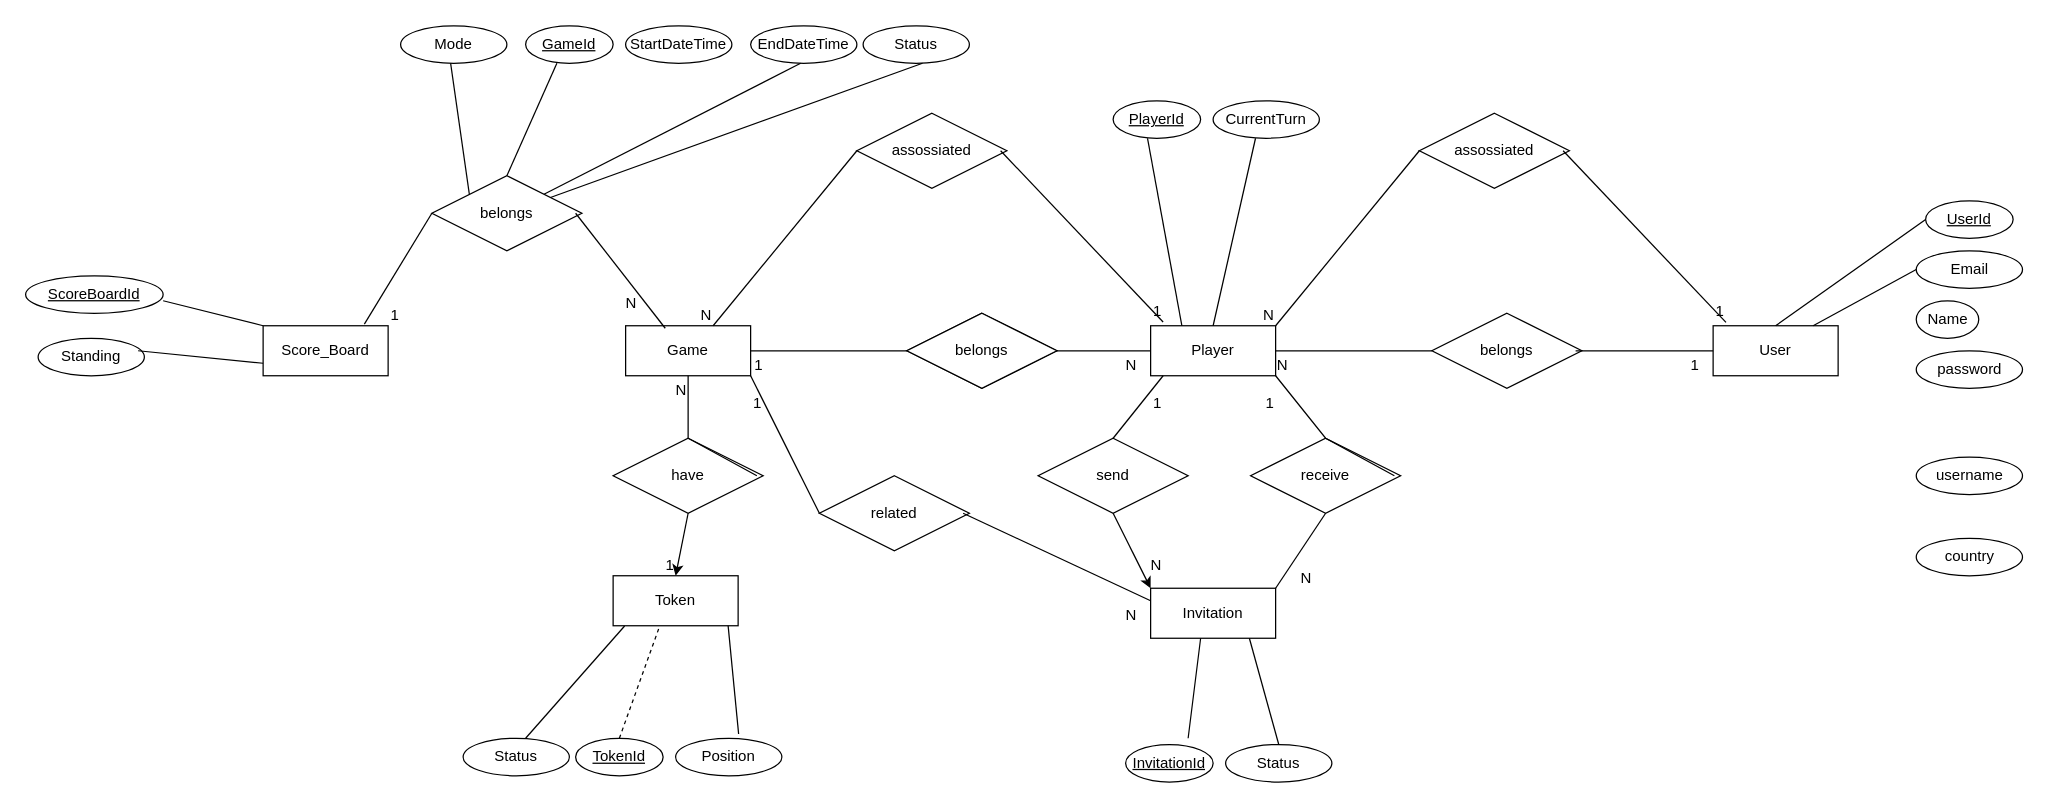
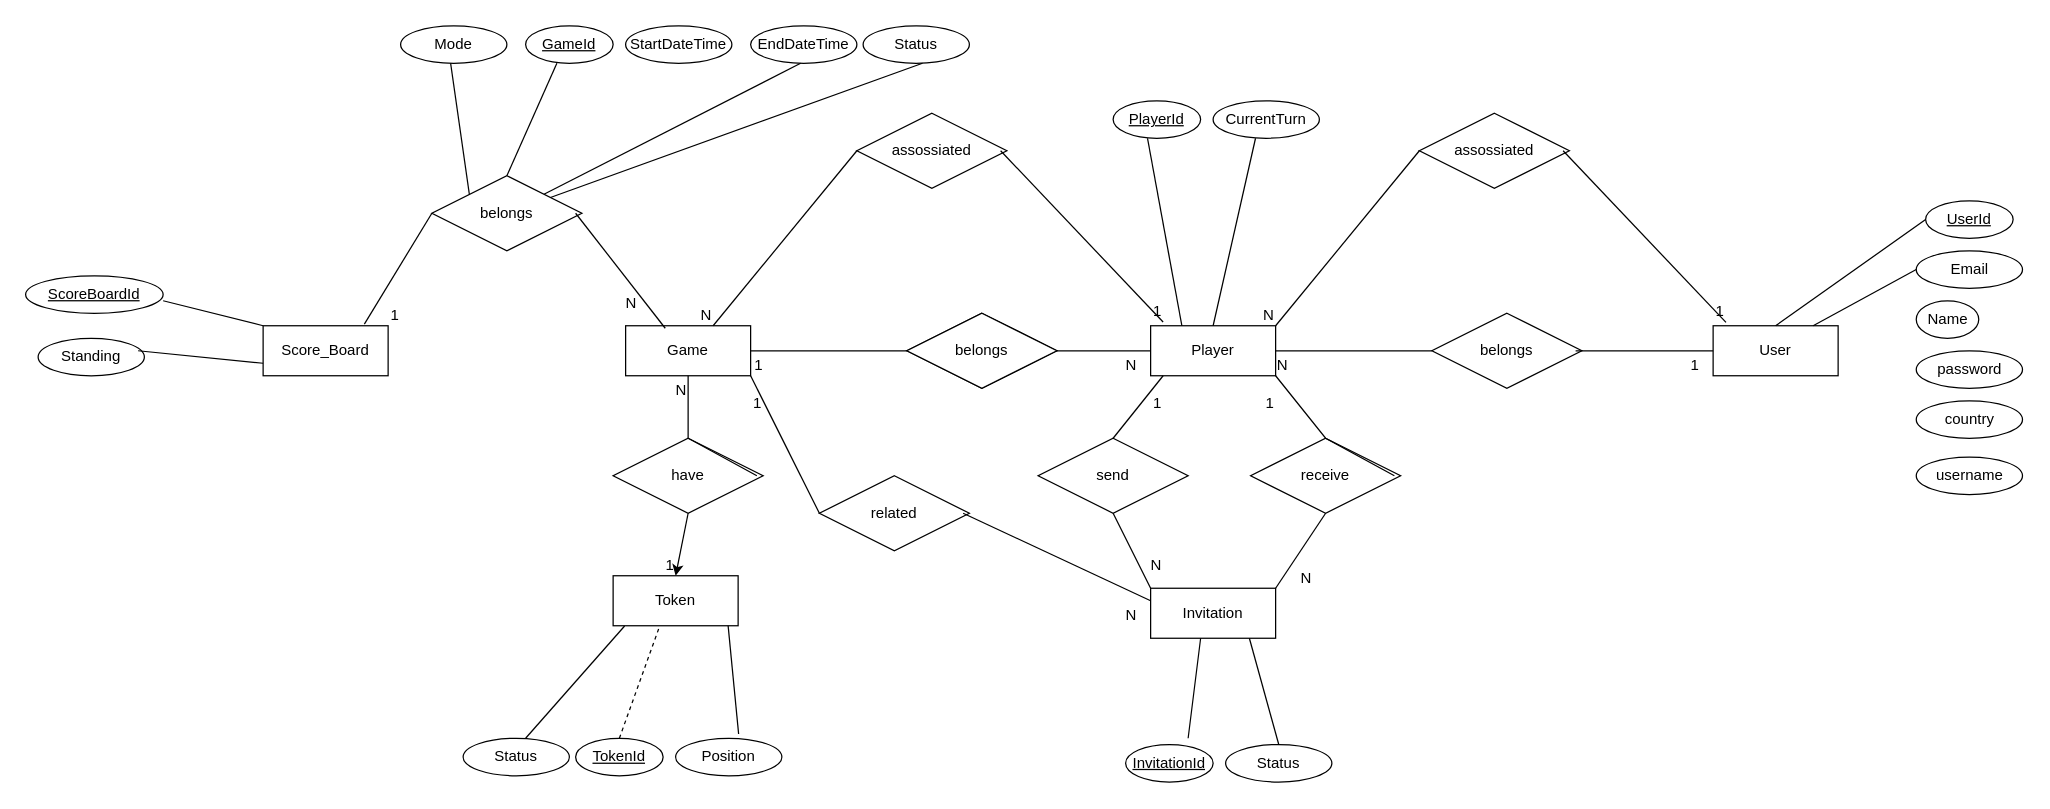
(1969, 557) -> (1969, 419)
(1146, 579) -> (1147, 582)
